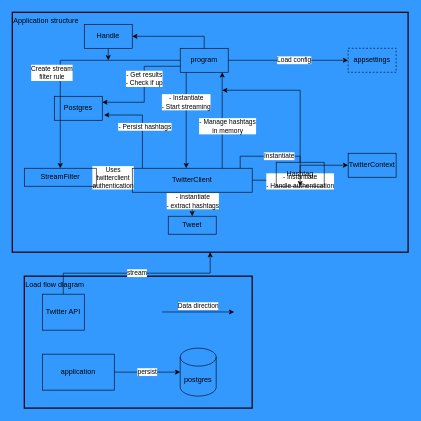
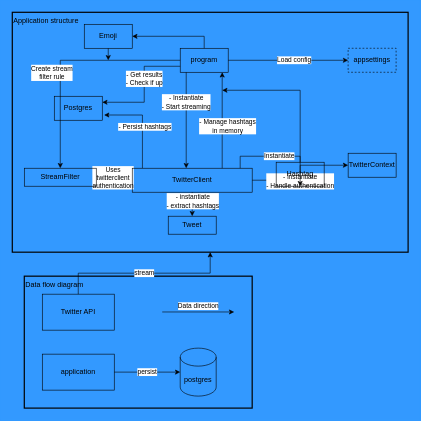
(108, 36) -> (108, 36)
(56, 285) -> (56, 285)
(63, 312) -> (78, 312)
